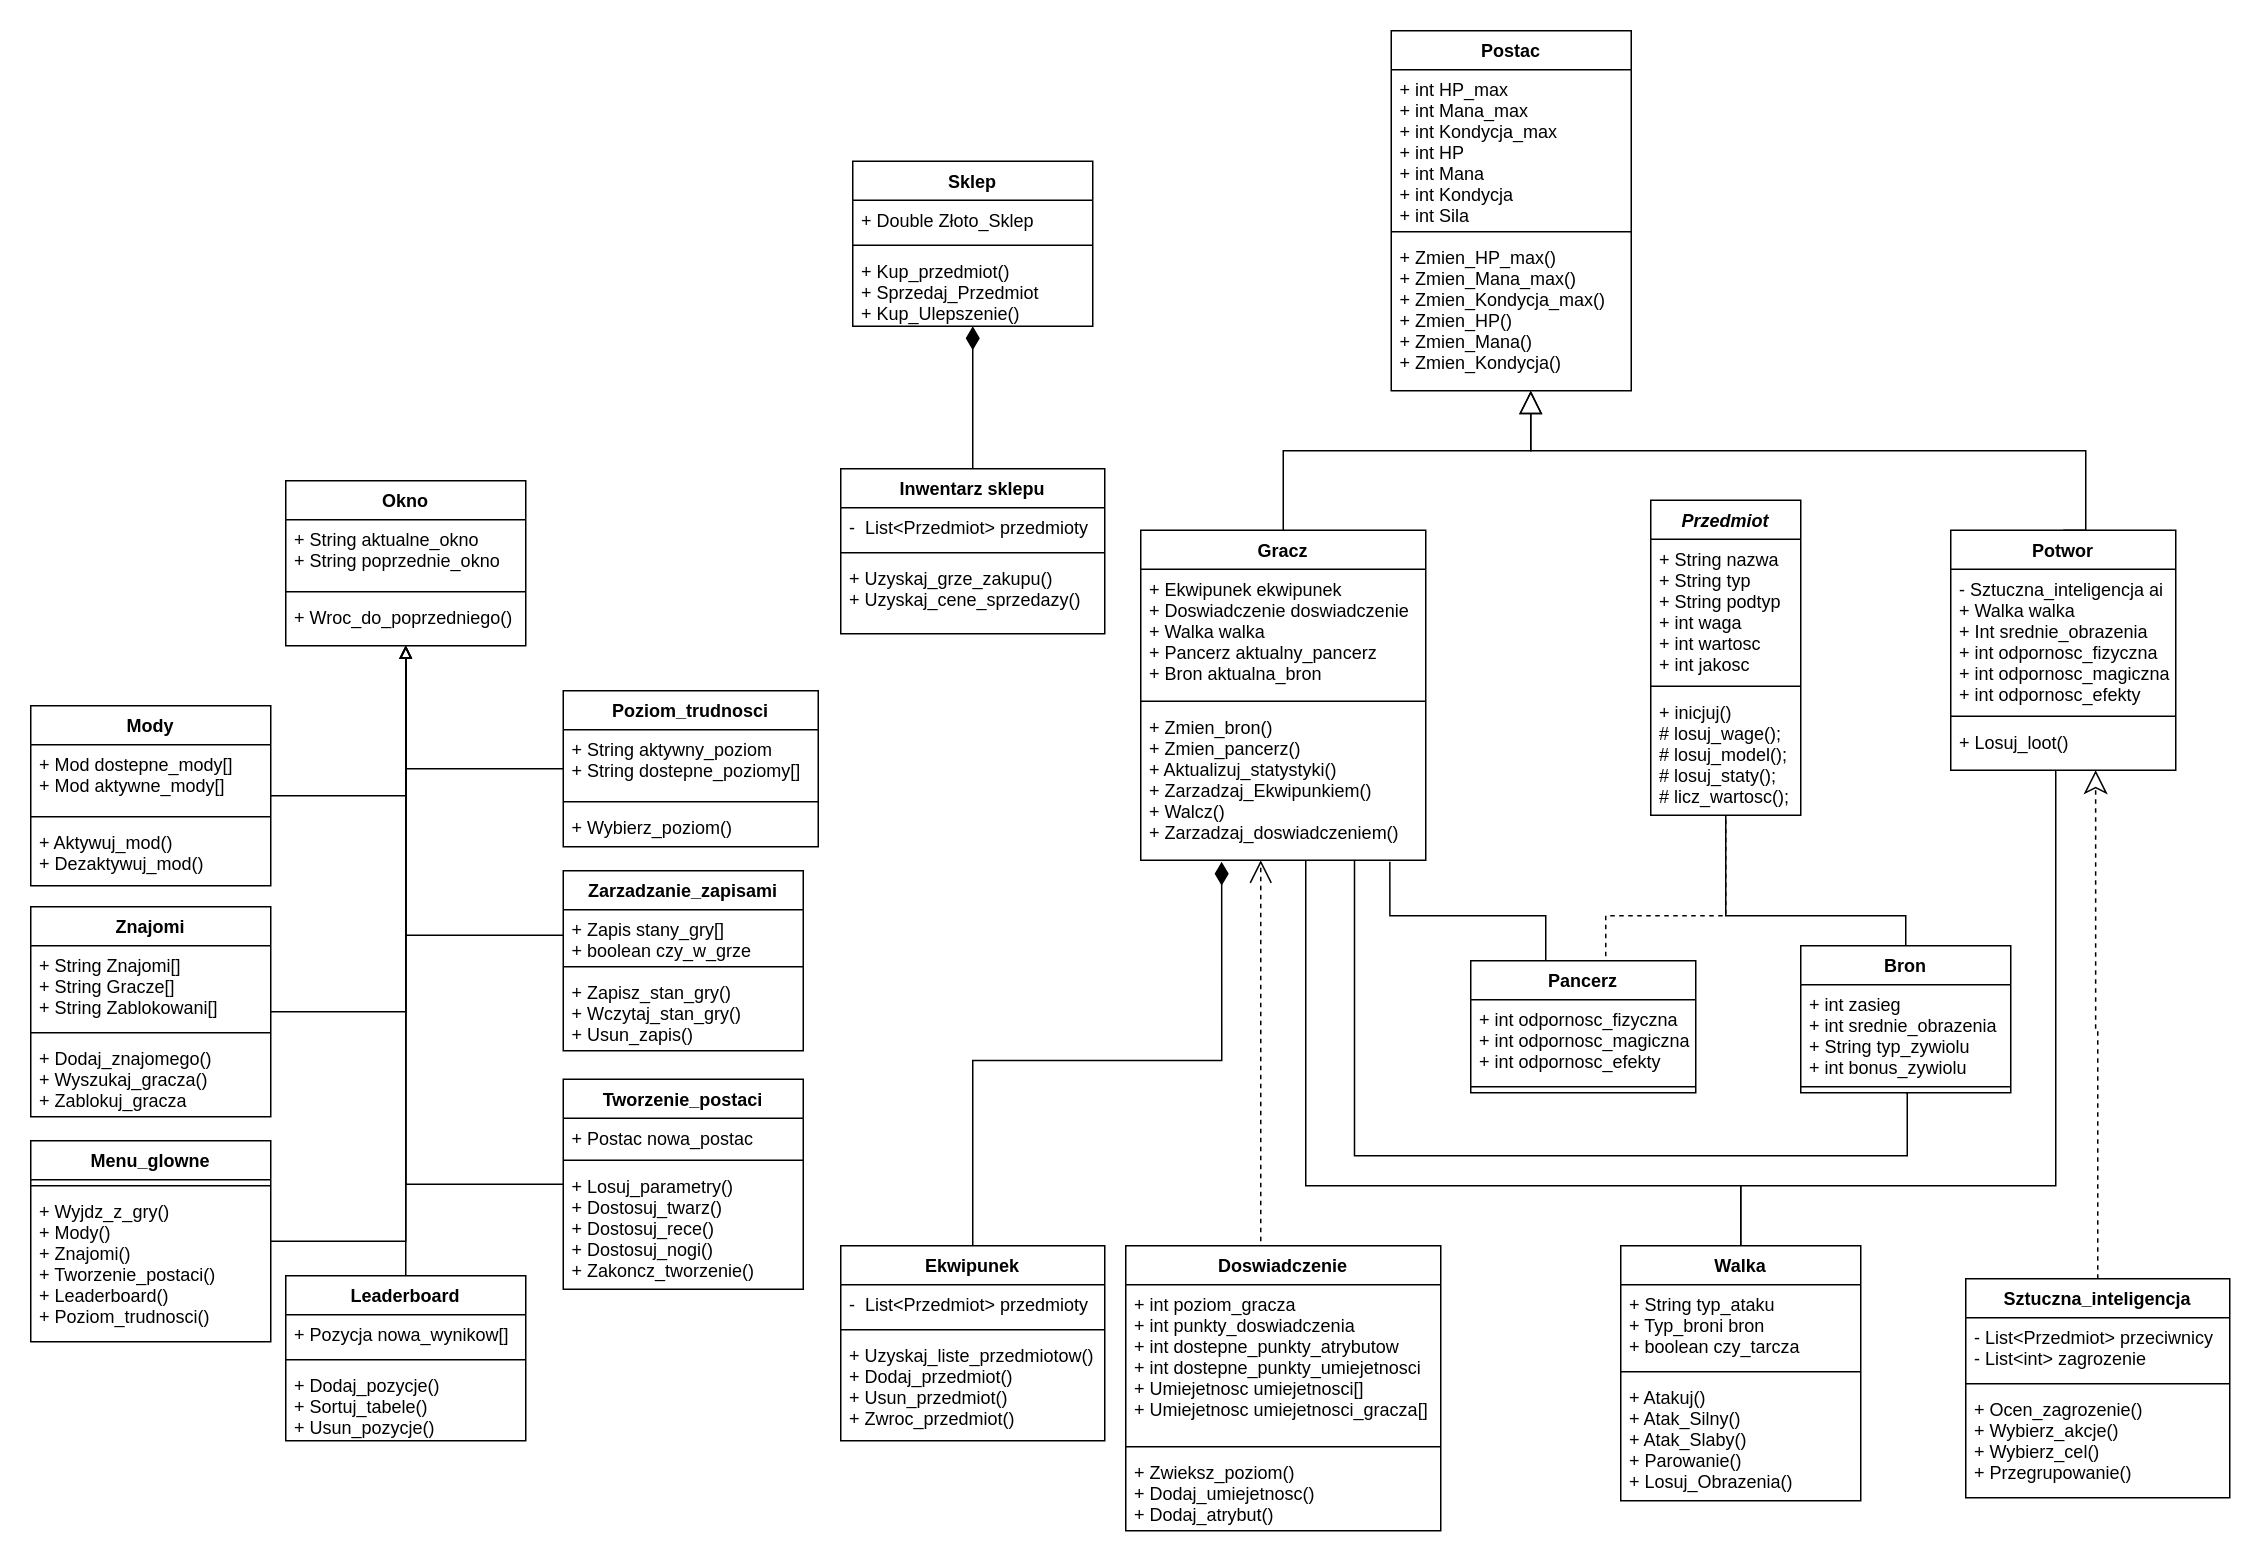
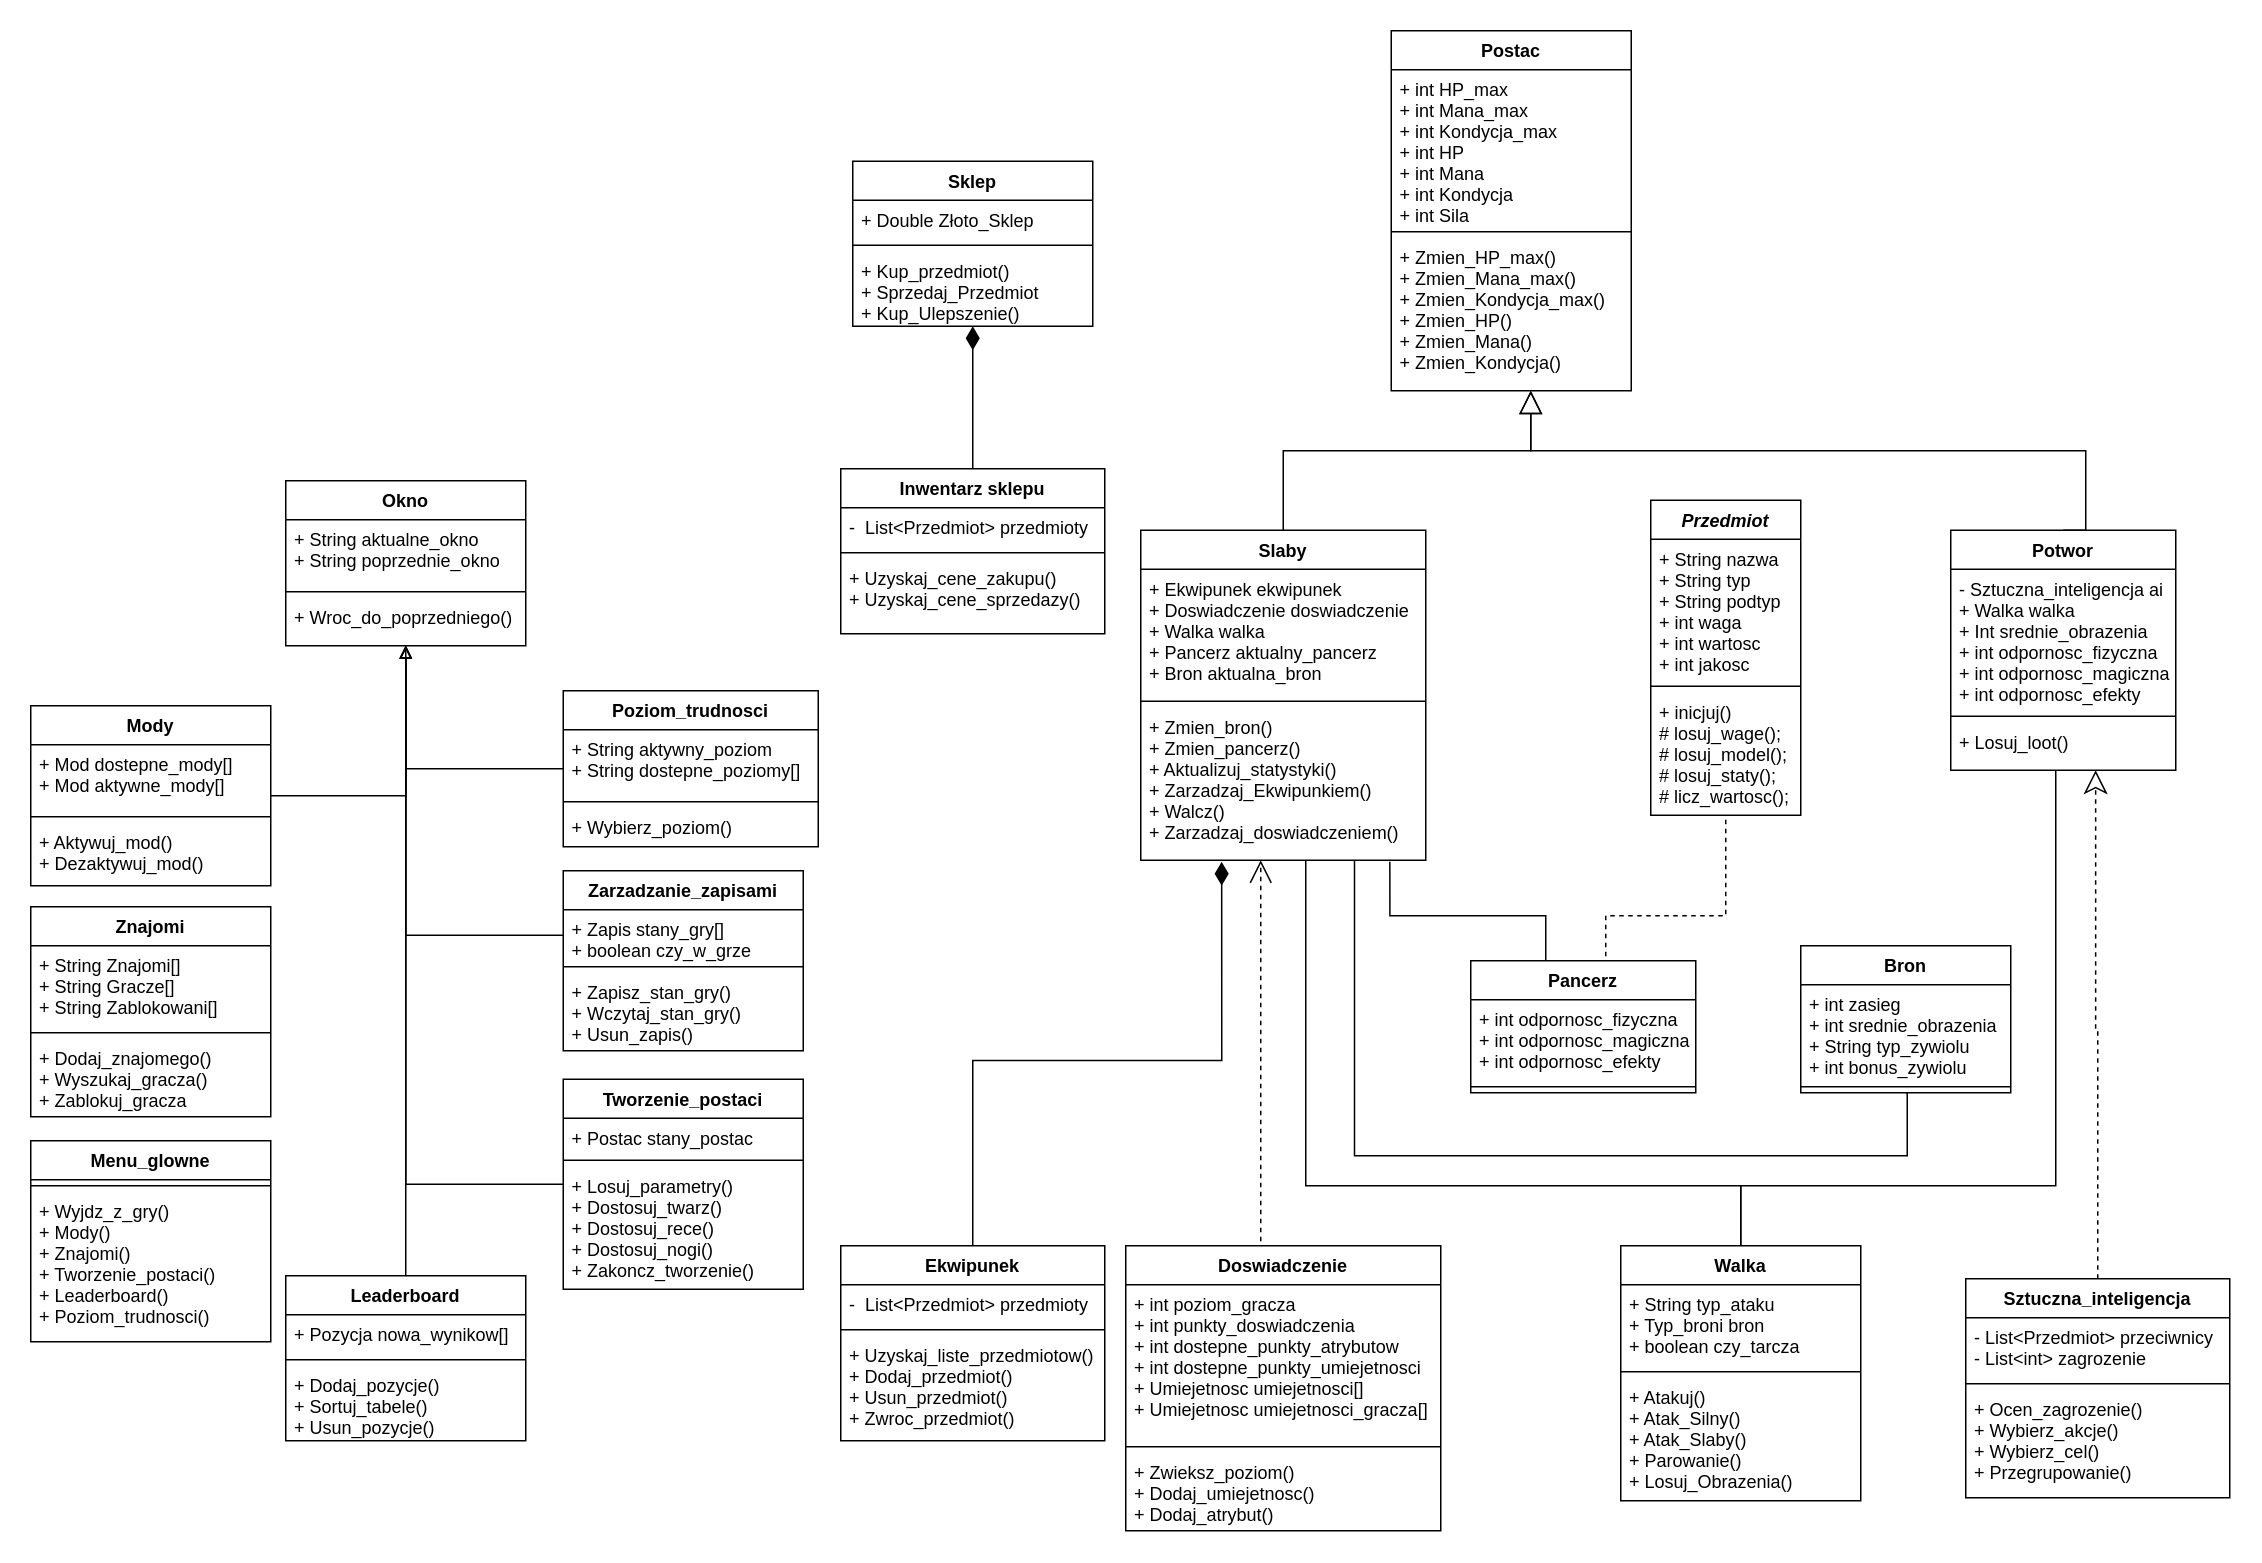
(1283, 551) -> (1283, 551)
(963, 579) -> (963, 579)
(1831, 916) -> none
(337, 1012) -> none
(668, 1139) -> (673, 1139)
(408, 1184) -> (406, 653)
(337, 1241) -> none
